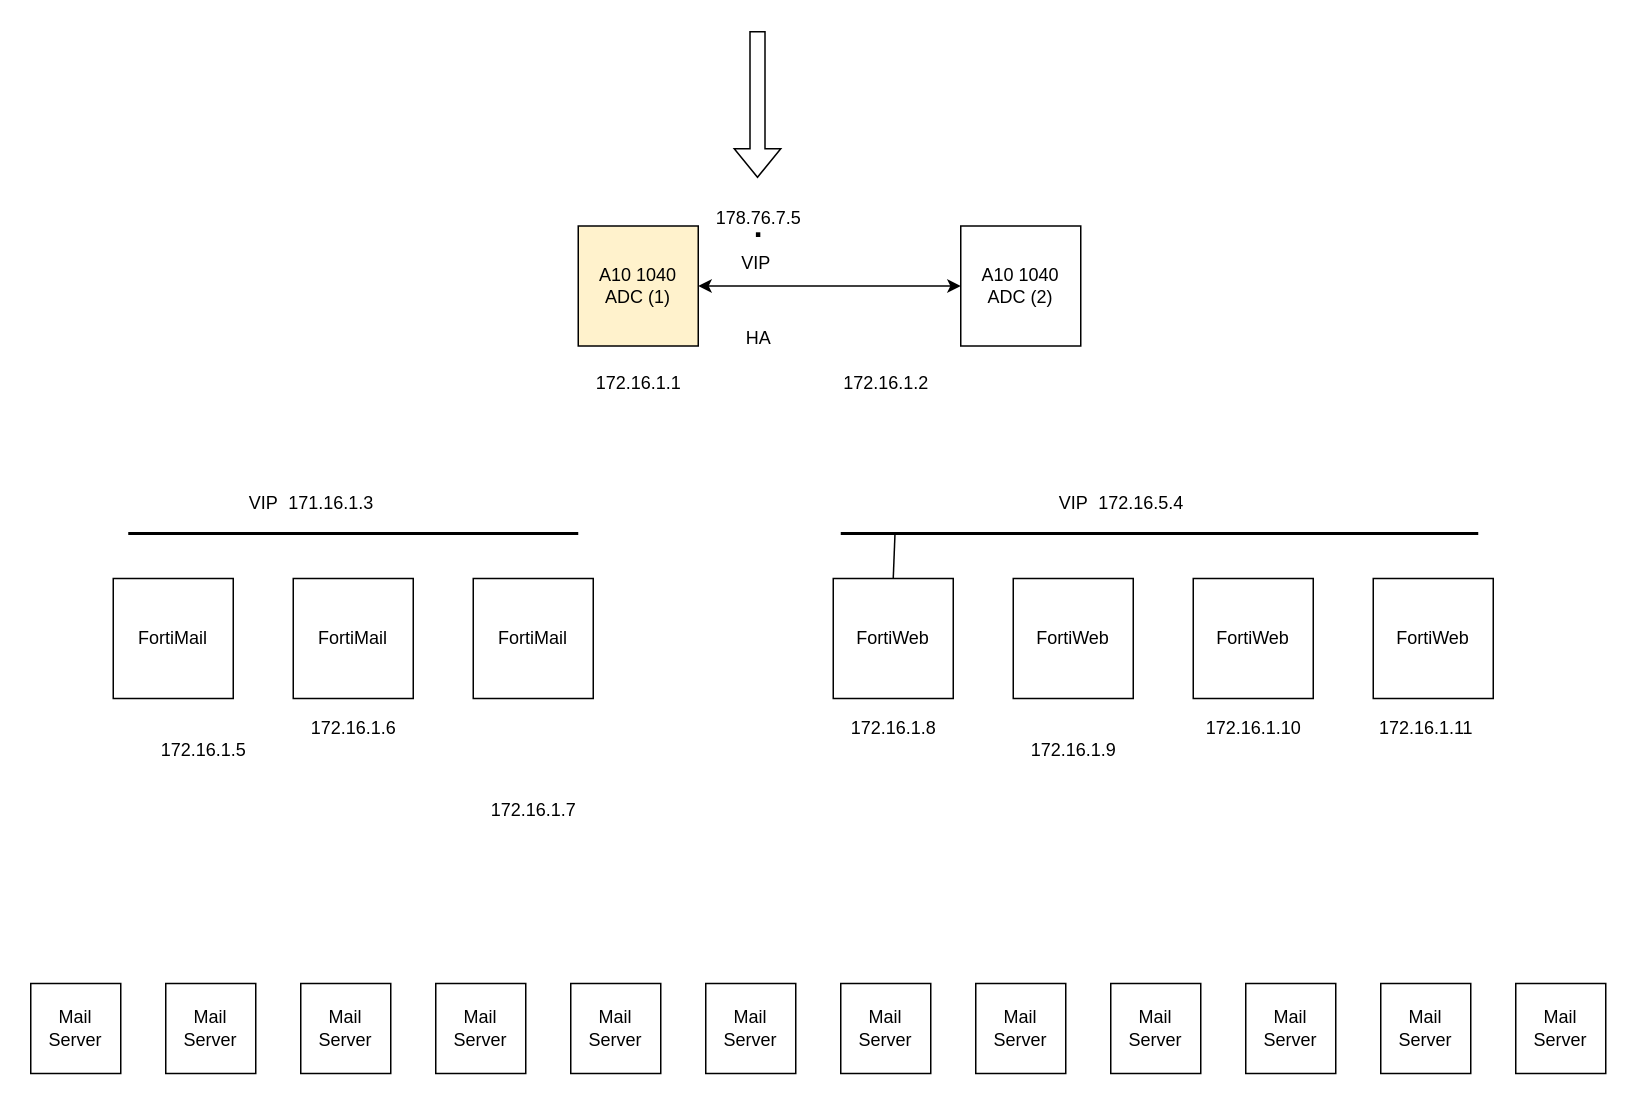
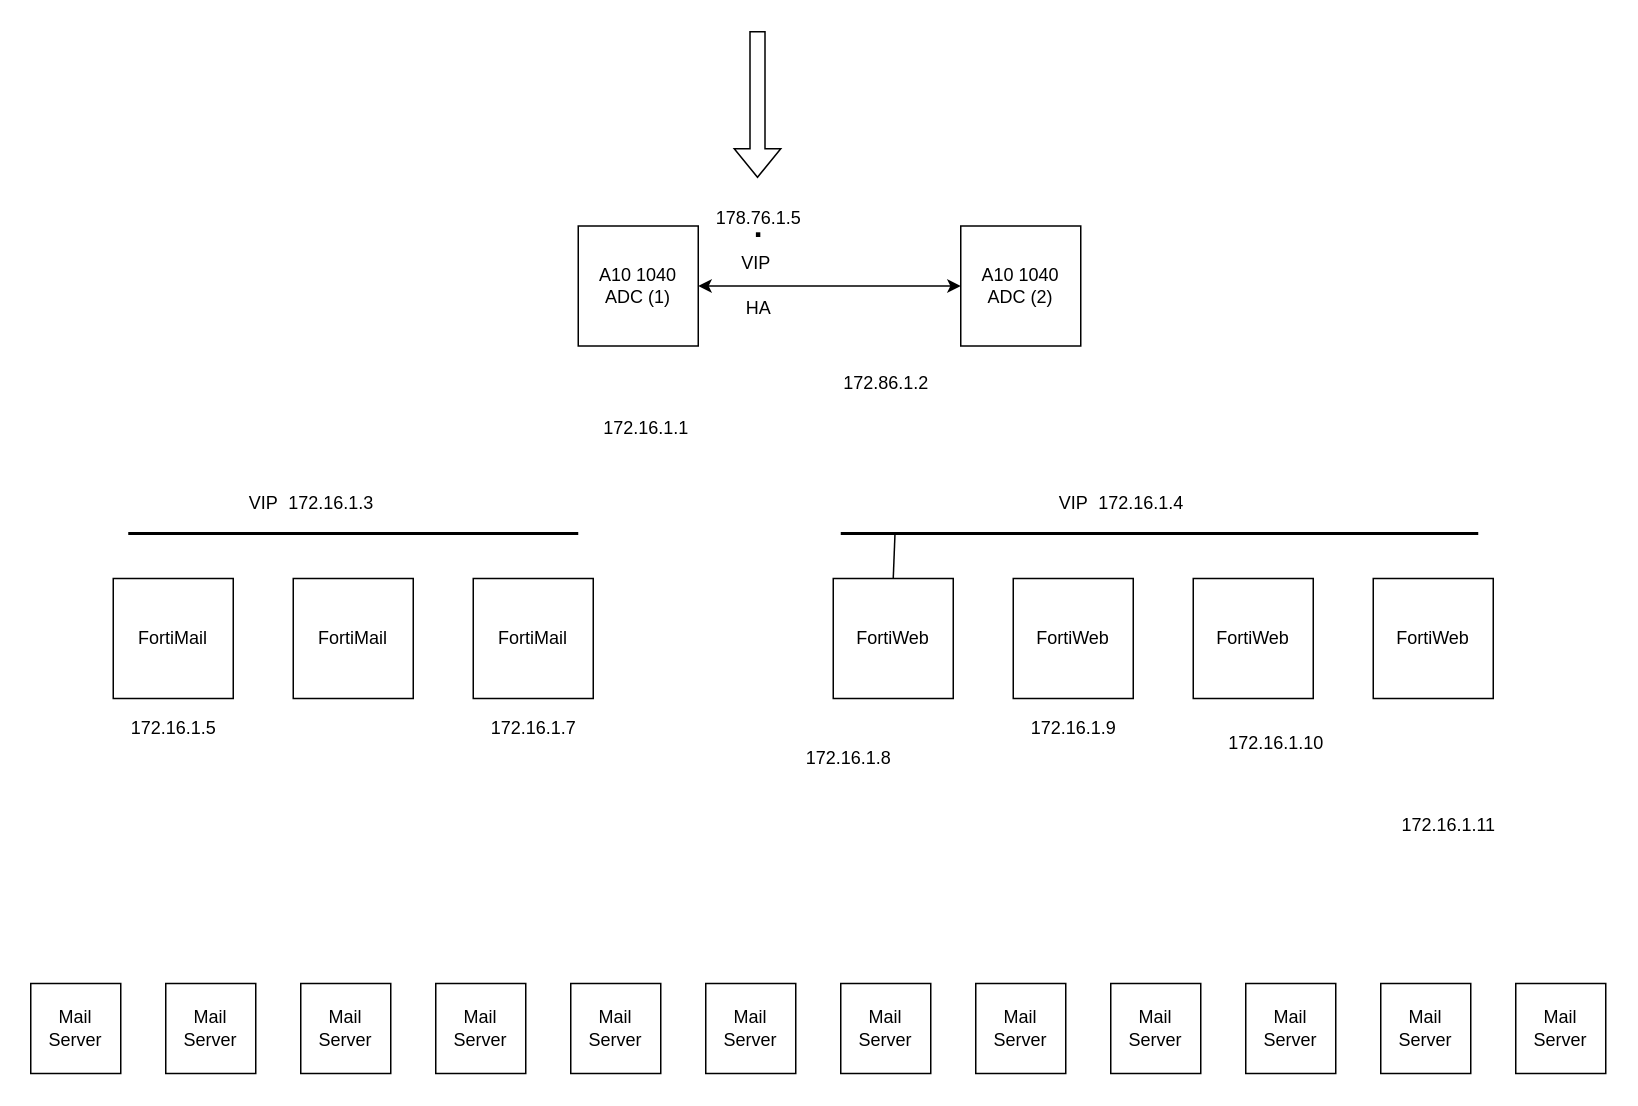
(759, 218) -> (759, 218)
(638, 286) -> (638, 286)
(758, 338) -> (758, 308)
(638, 383) -> (646, 428)
(887, 383) -> (887, 383)
(332, 503) -> (332, 503)
(1142, 503) -> (1142, 503)
(353, 728) -> none
(893, 728) -> (848, 758)
(1253, 728) -> (1276, 743)
(1426, 728) -> (1448, 826)
(203, 751) -> (173, 728)
(1073, 751) -> (1073, 728)
(533, 811) -> (533, 728)
